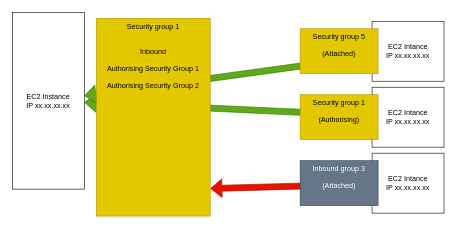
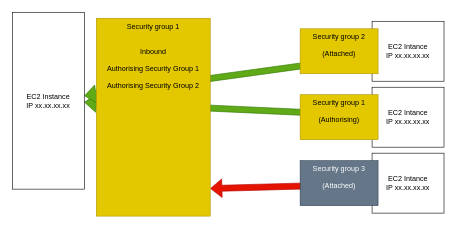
(339, 37) -> (339, 37)
(339, 169) -> (339, 169)
